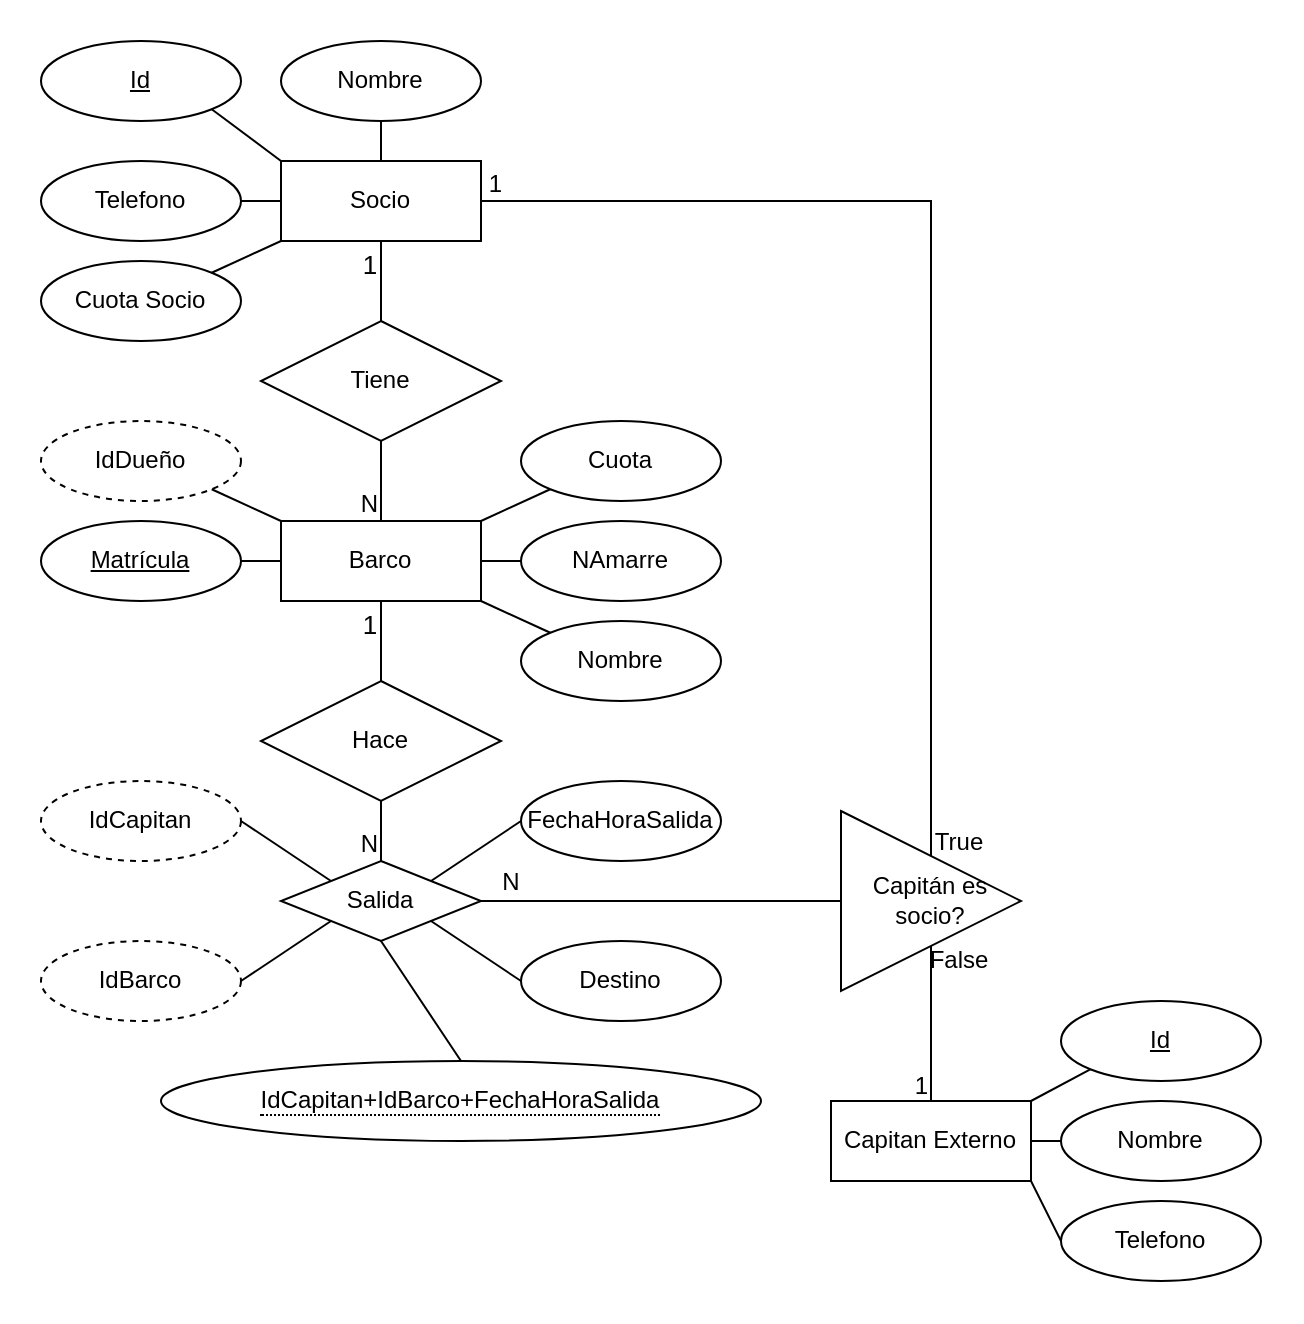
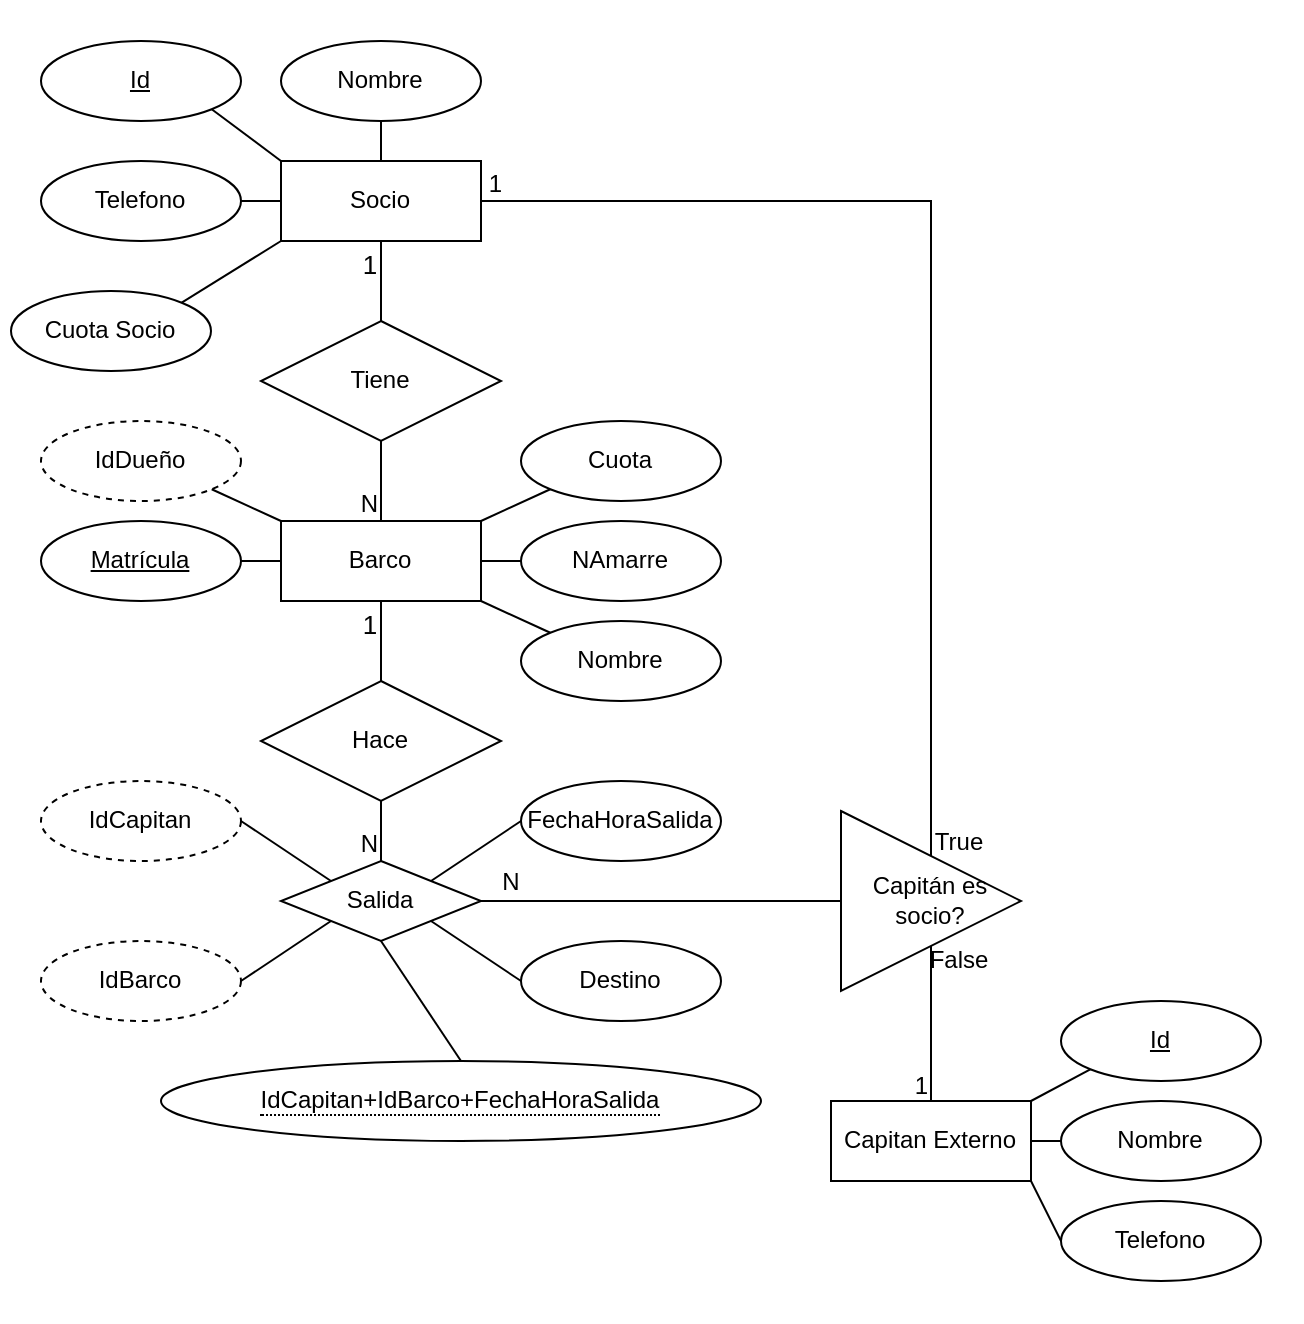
(141, 301) -> (111, 331)
